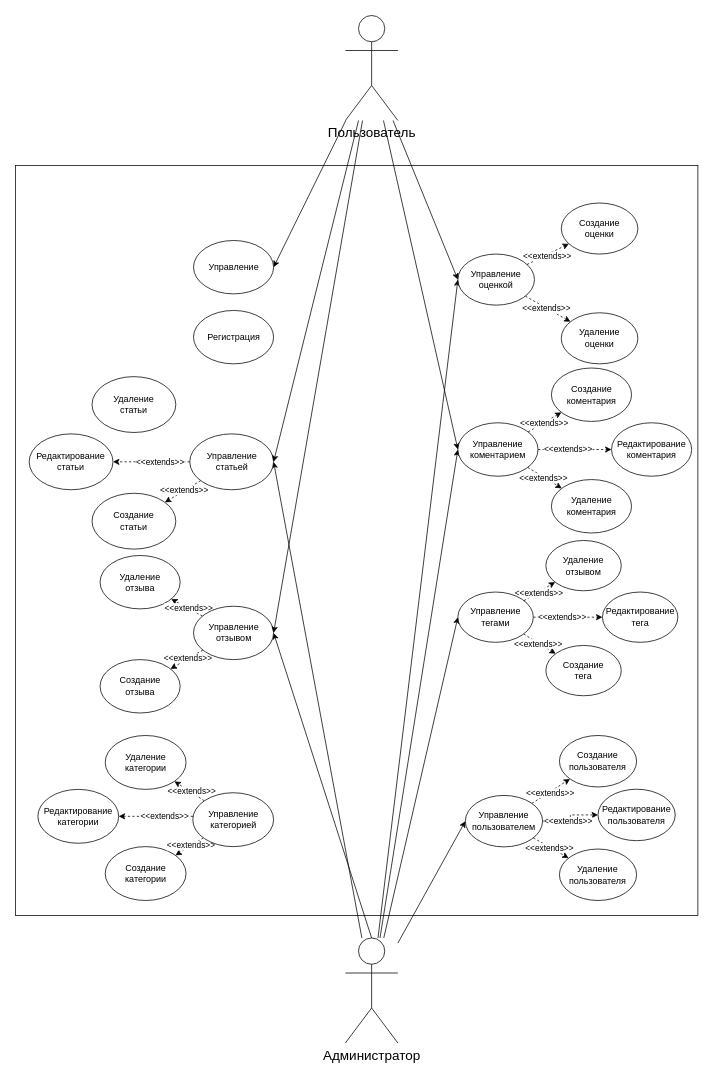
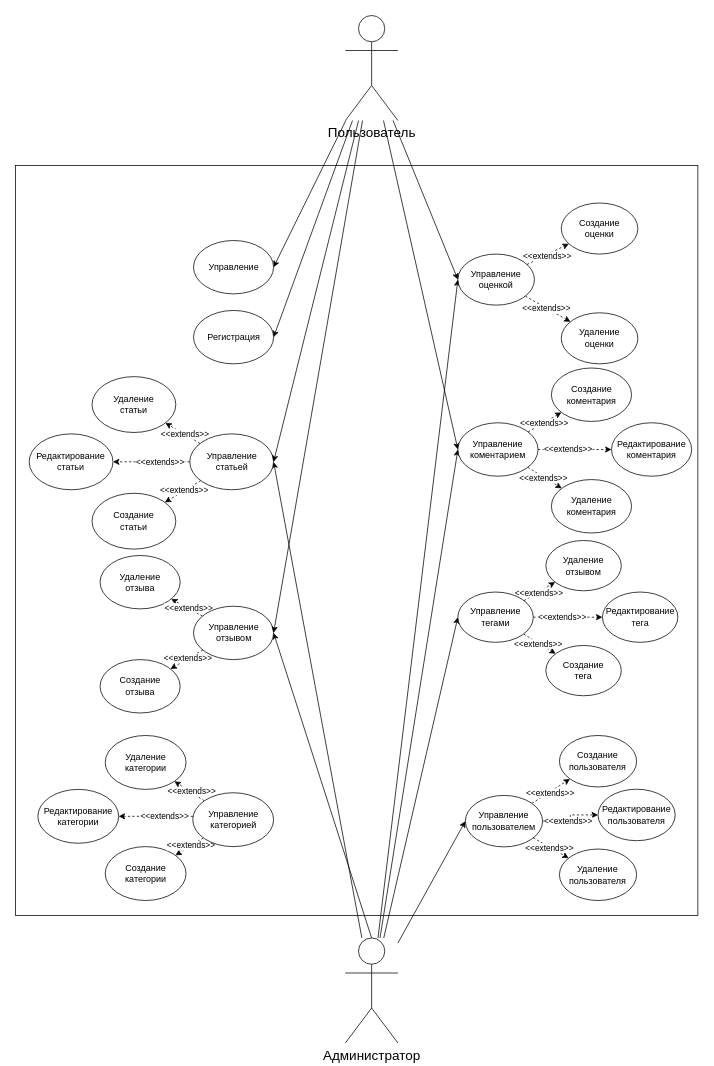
none -> (314, 226)
none -> (185, 435)
